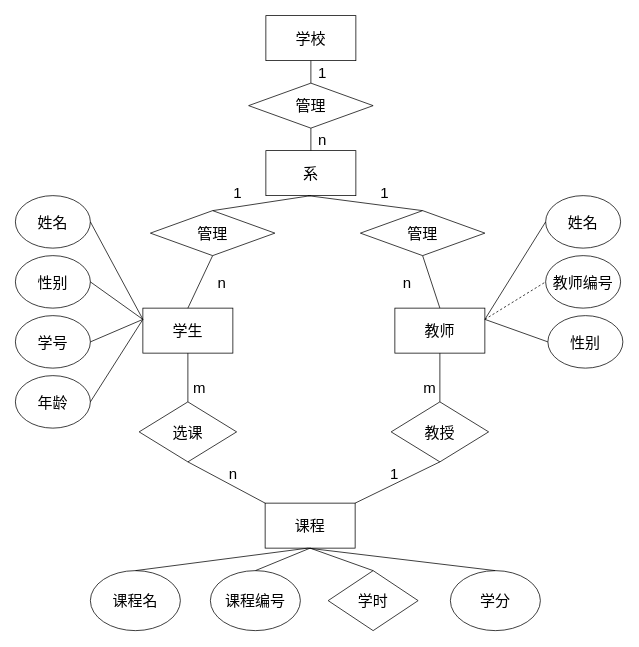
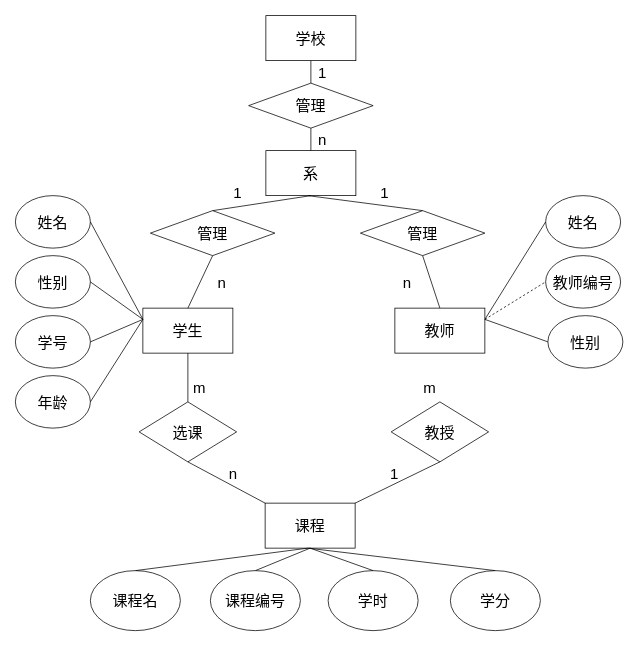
(440, 377) -> none
(373, 600) -> (373, 600)
